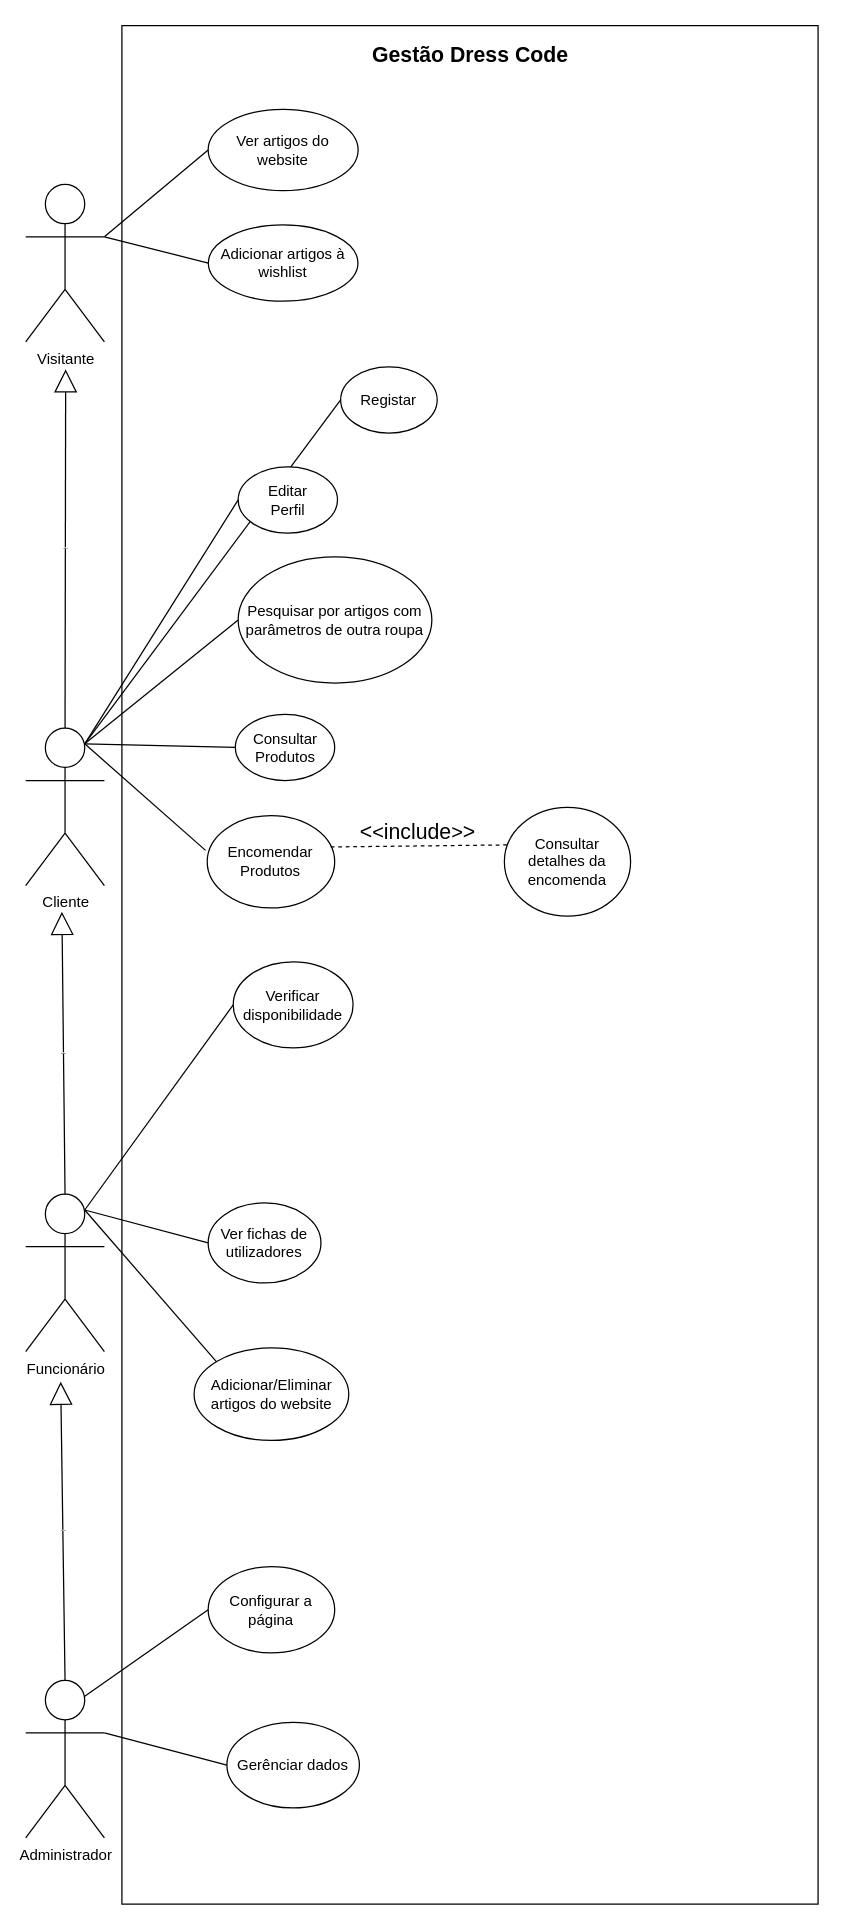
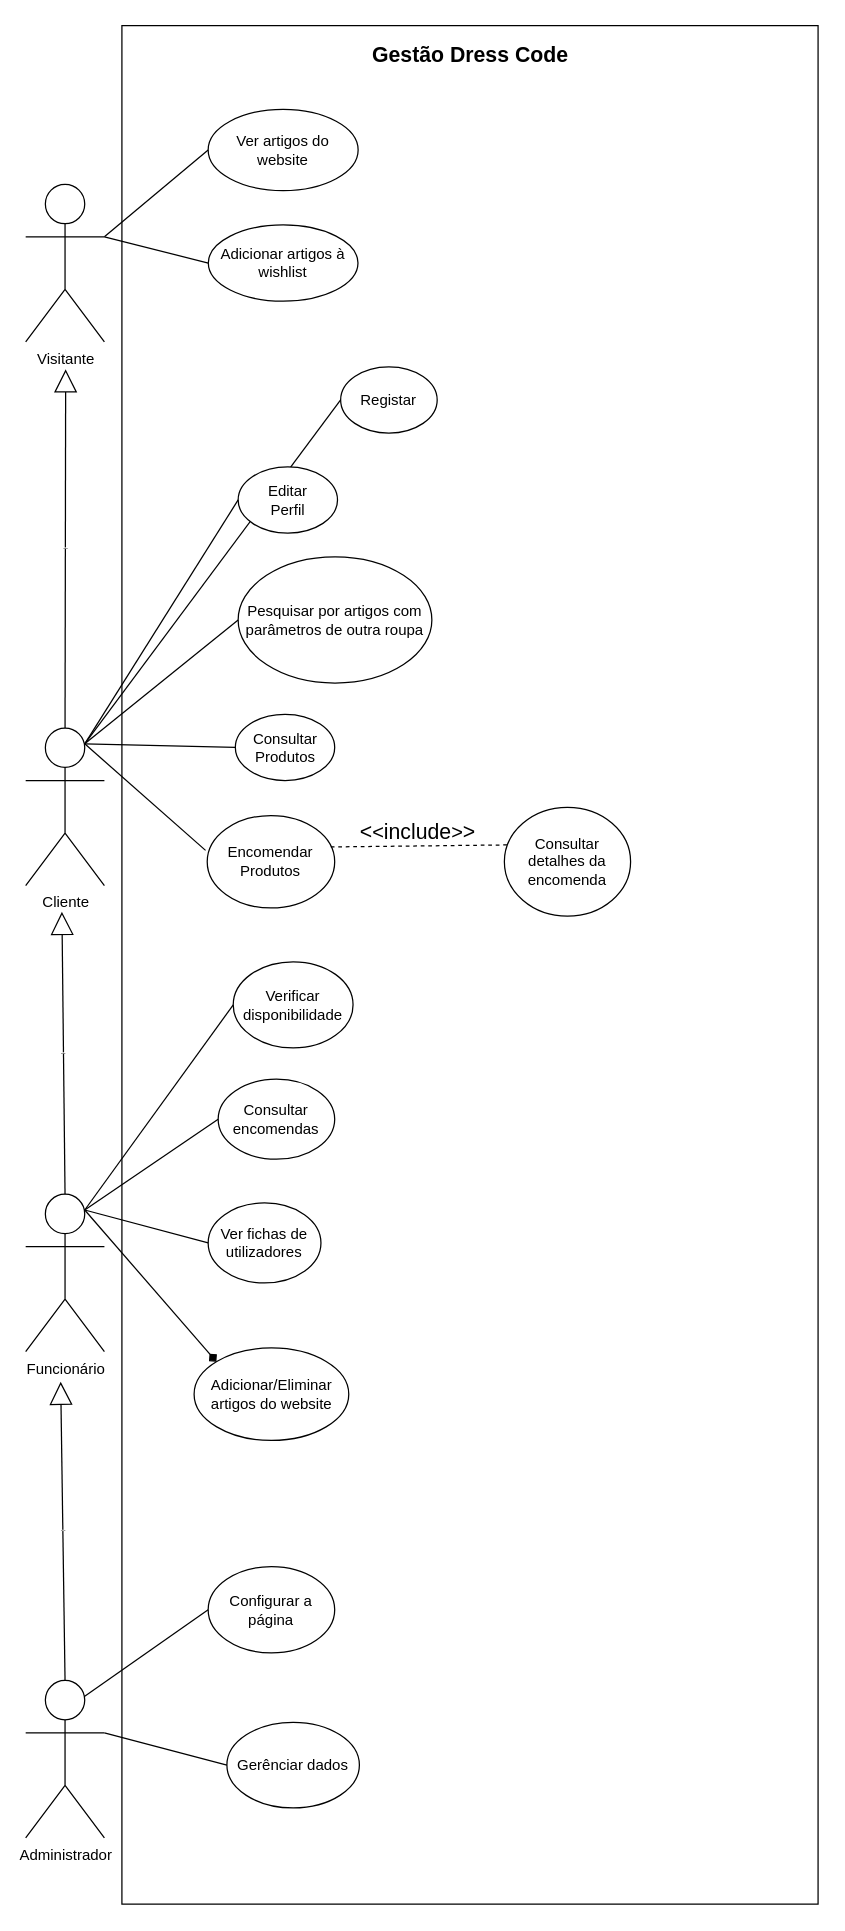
none -> (276, 1119)
none -> (153, 1164)
(212, 1357) -> (209, 1354)
